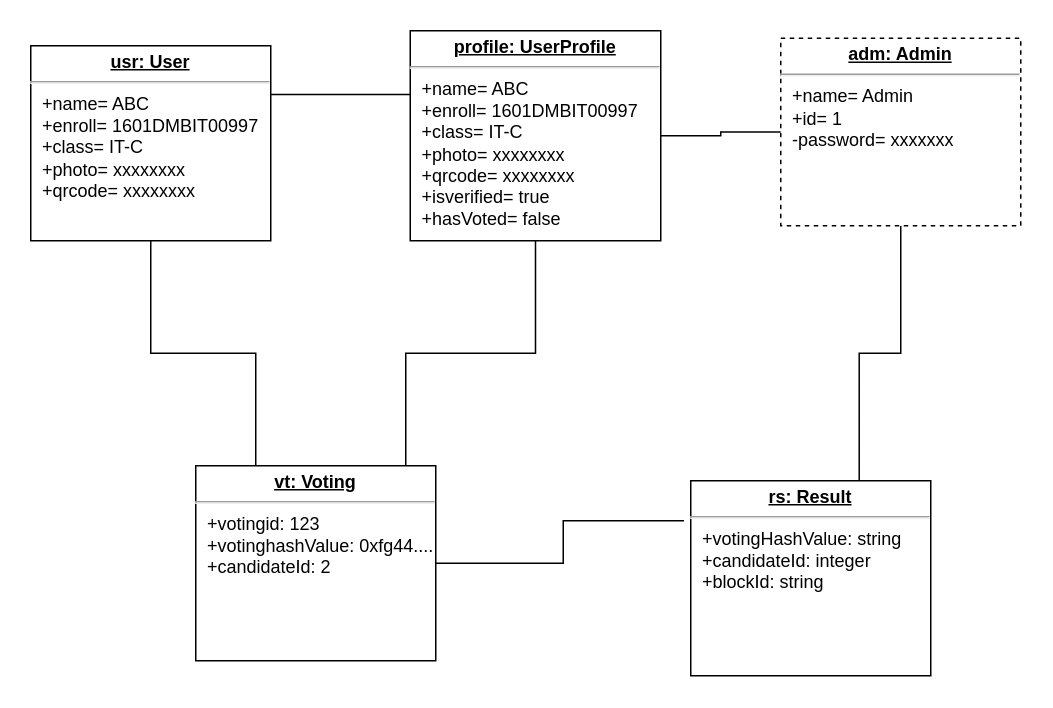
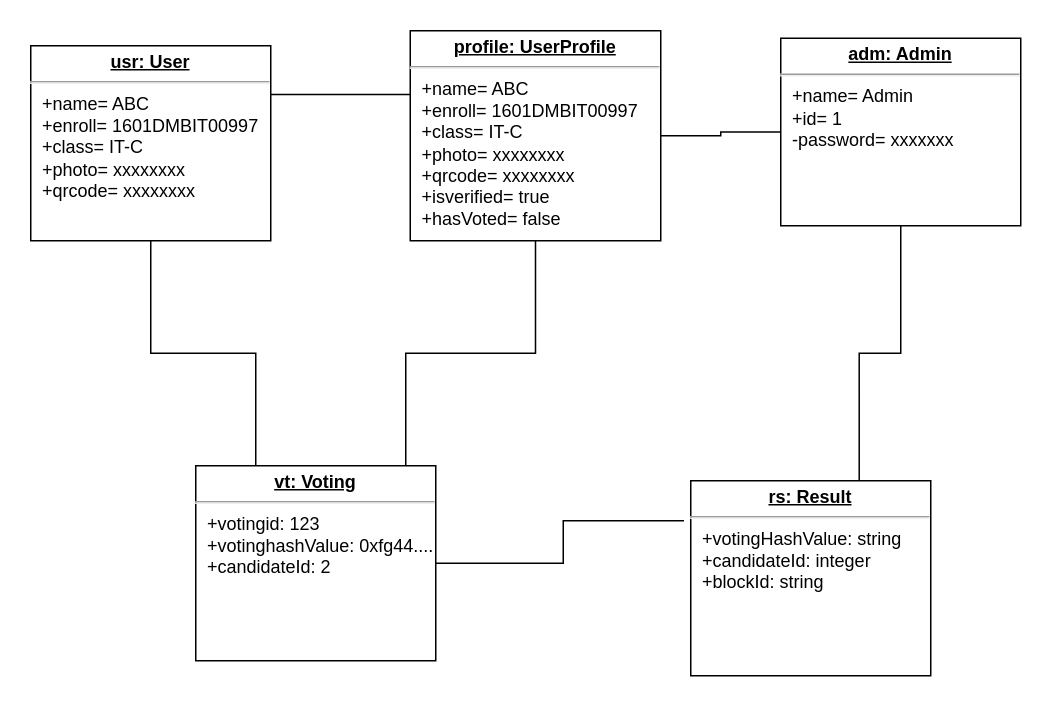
(901, 132) -> (901, 132)
